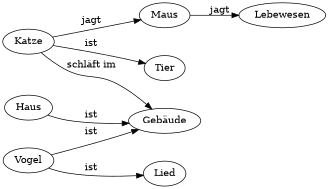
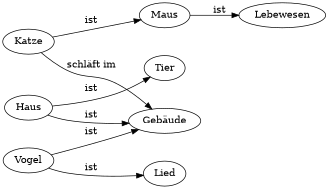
(220, 10) -> (220, 10)
(91, 20) -> (91, 20)
(96, 53) -> (100, 98)
